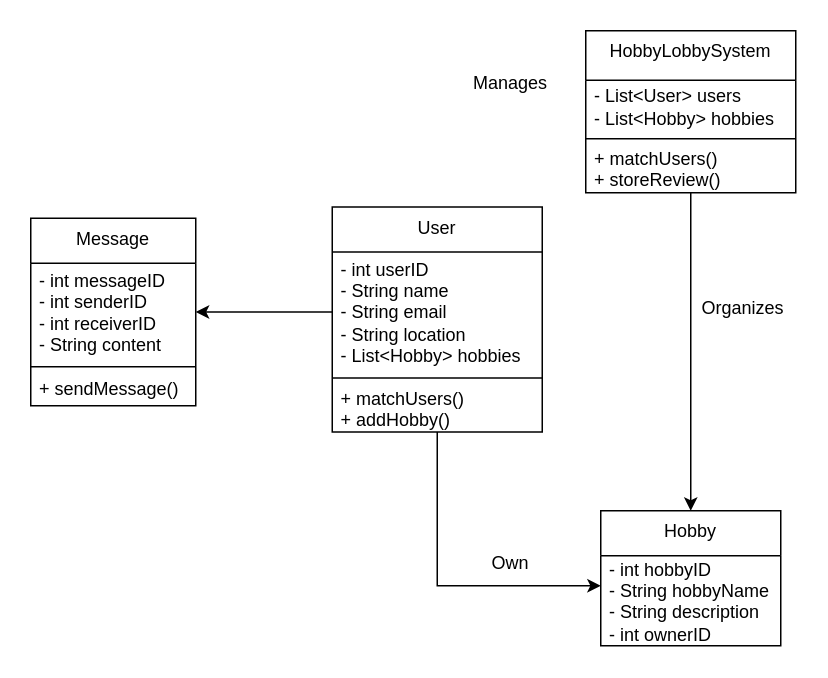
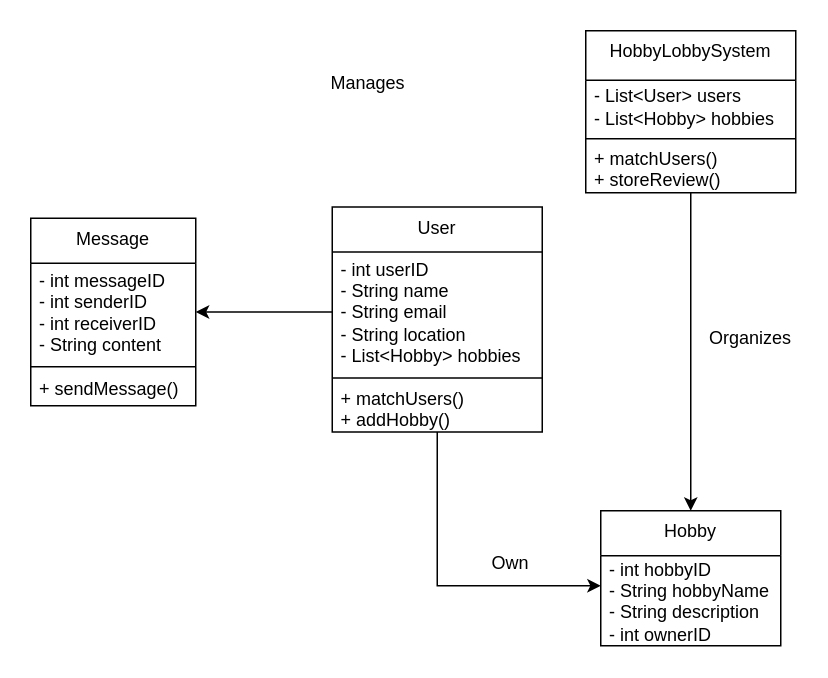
(511, 83) -> (368, 83)
(743, 308) -> (751, 338)
